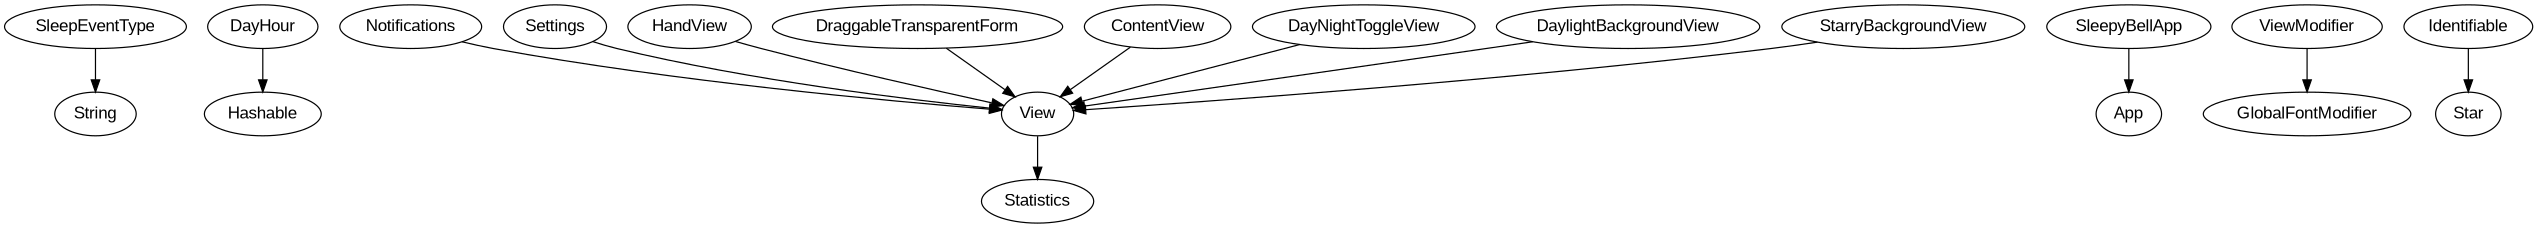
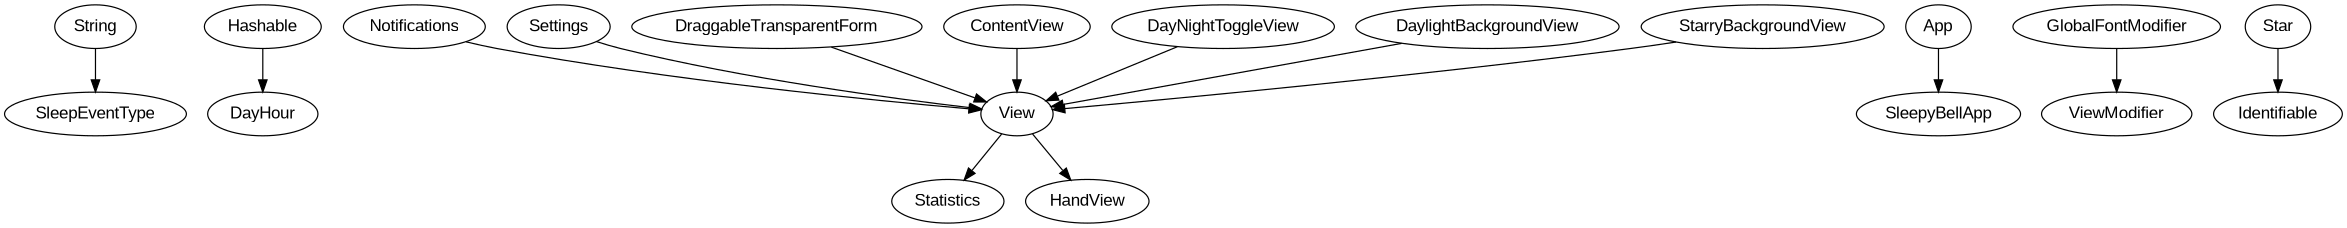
(95, 64) -> (95, 64)
(263, 64) -> (263, 64)
(2129, 64) -> (1938, 64)
(2307, 64) -> (2117, 64)
(2468, 64) -> (2278, 64)
(863, 74) -> (1048, 152)
